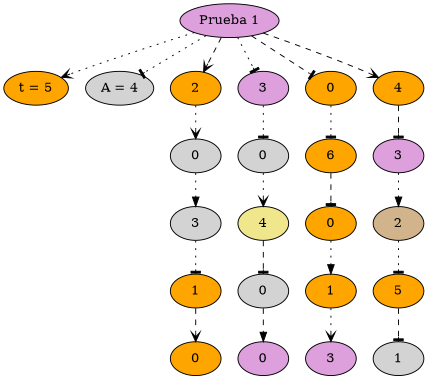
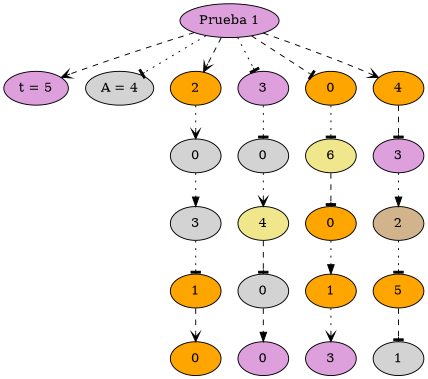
(132, 53) -> (132, 53)
(36, 88) -> (36, 88)
(331, 156) -> (331, 156)
